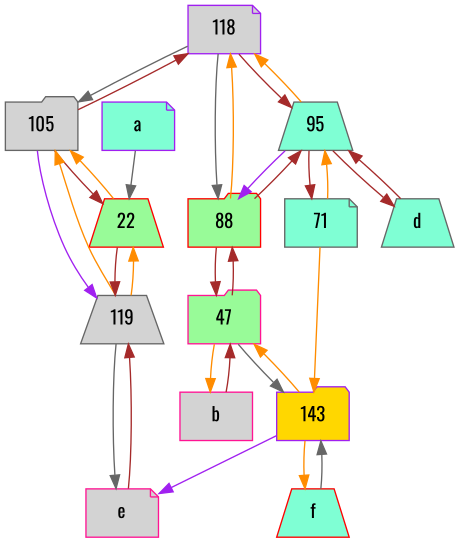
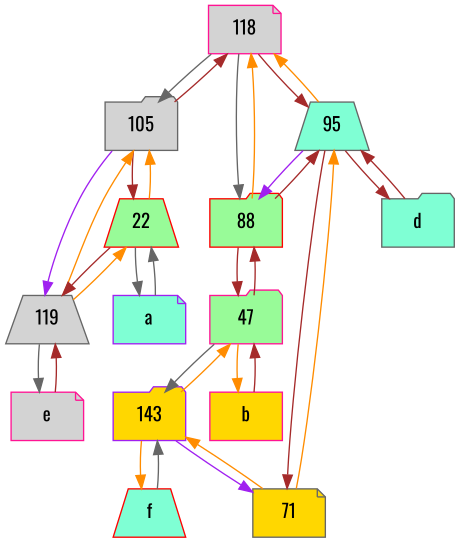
(224, 30) -> (245, 30)
(321, 223) -> (289, 513)
(418, 223) -> (418, 223)
none -> (136, 265)
(216, 416) -> (246, 416)
(224, 462) -> (208, 463)
